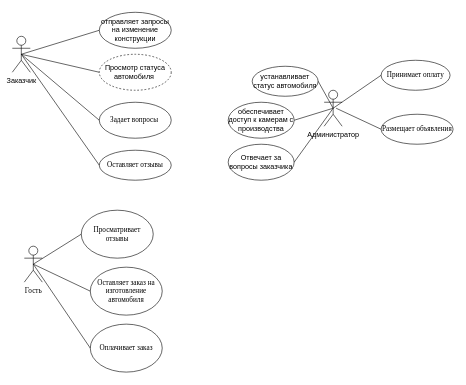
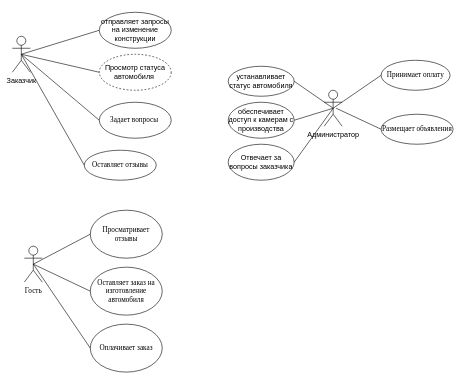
(285, 81) -> (261, 81)
(135, 165) -> (120, 165)
(117, 234) -> (126, 234)
